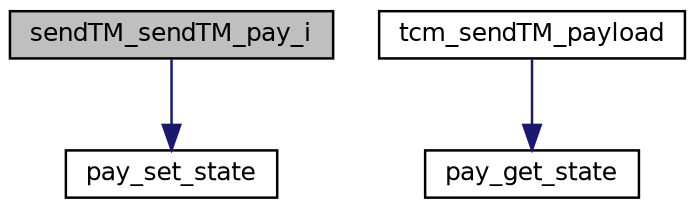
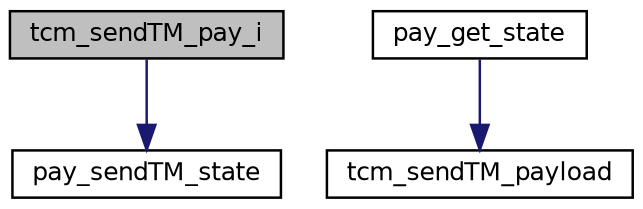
(172, 35) -> (147, 35)
(532, 92) -> (480, 92)
(172, 174) -> (147, 174)
